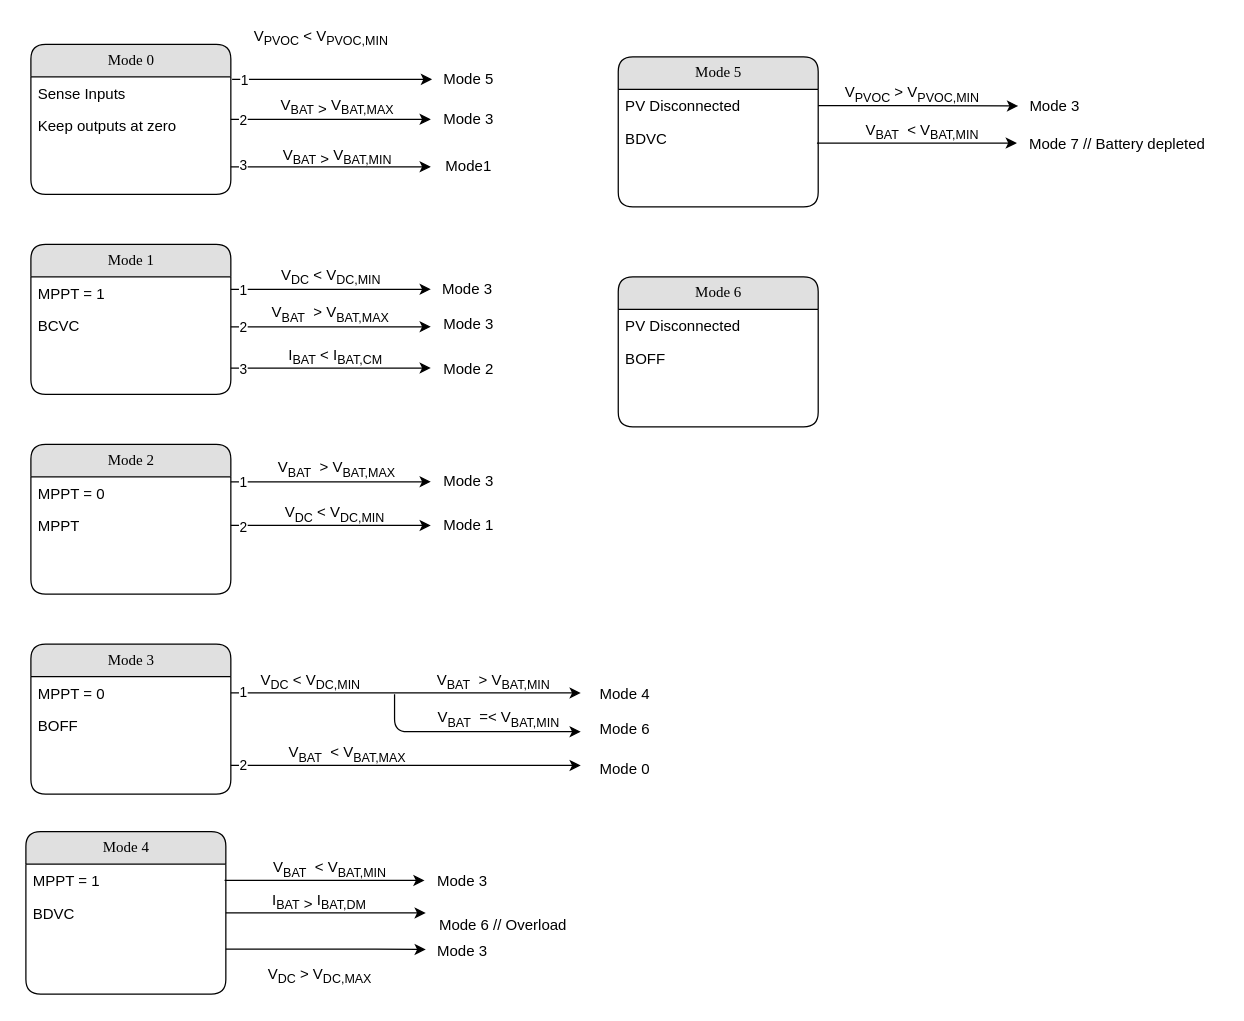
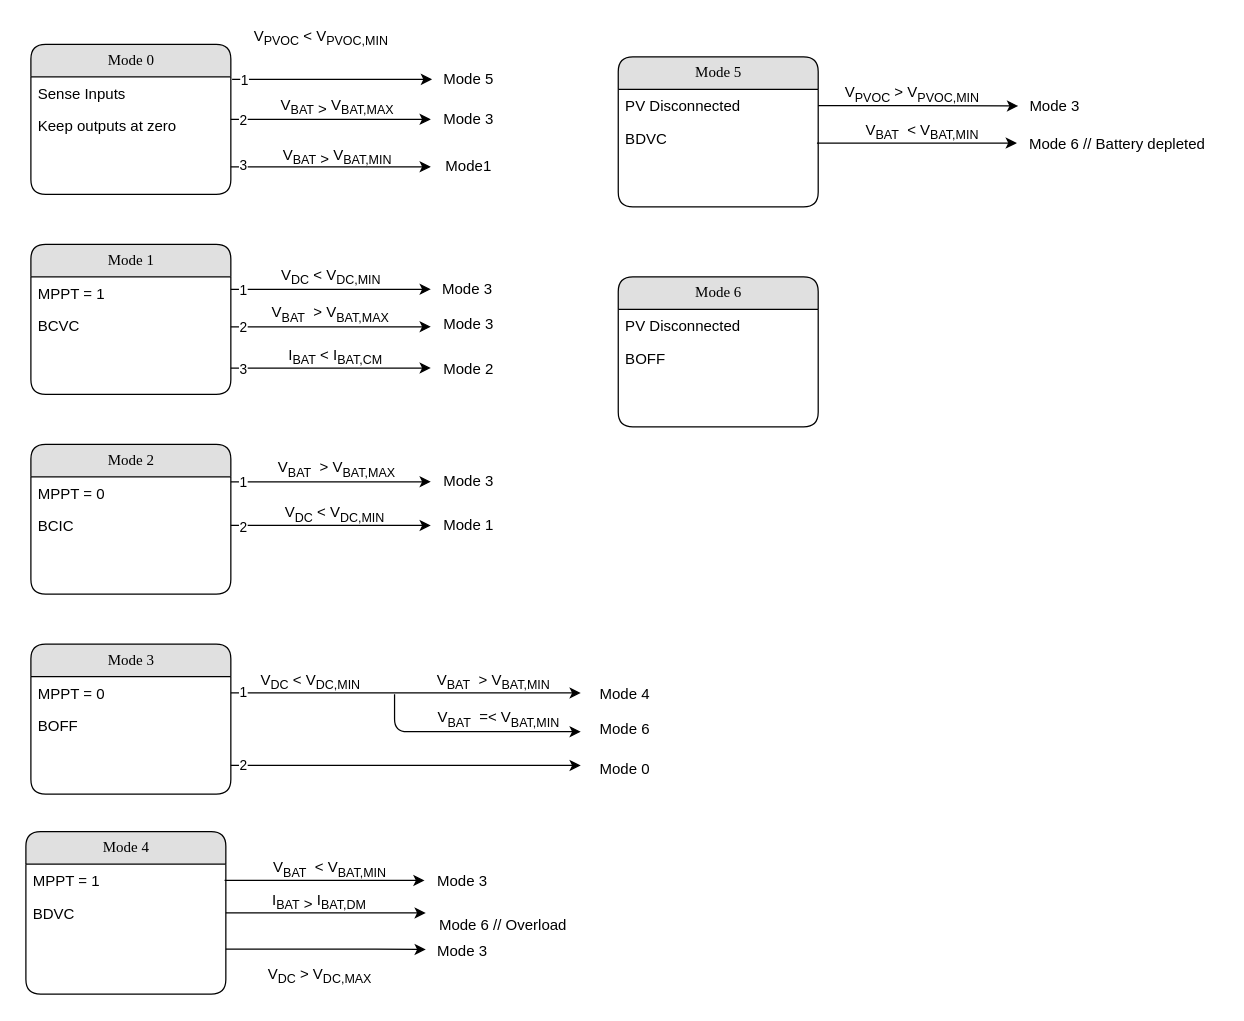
(1118, 144) -> (1118, 144)
(55, 527) -> (55, 527)
(347, 754) -> none
